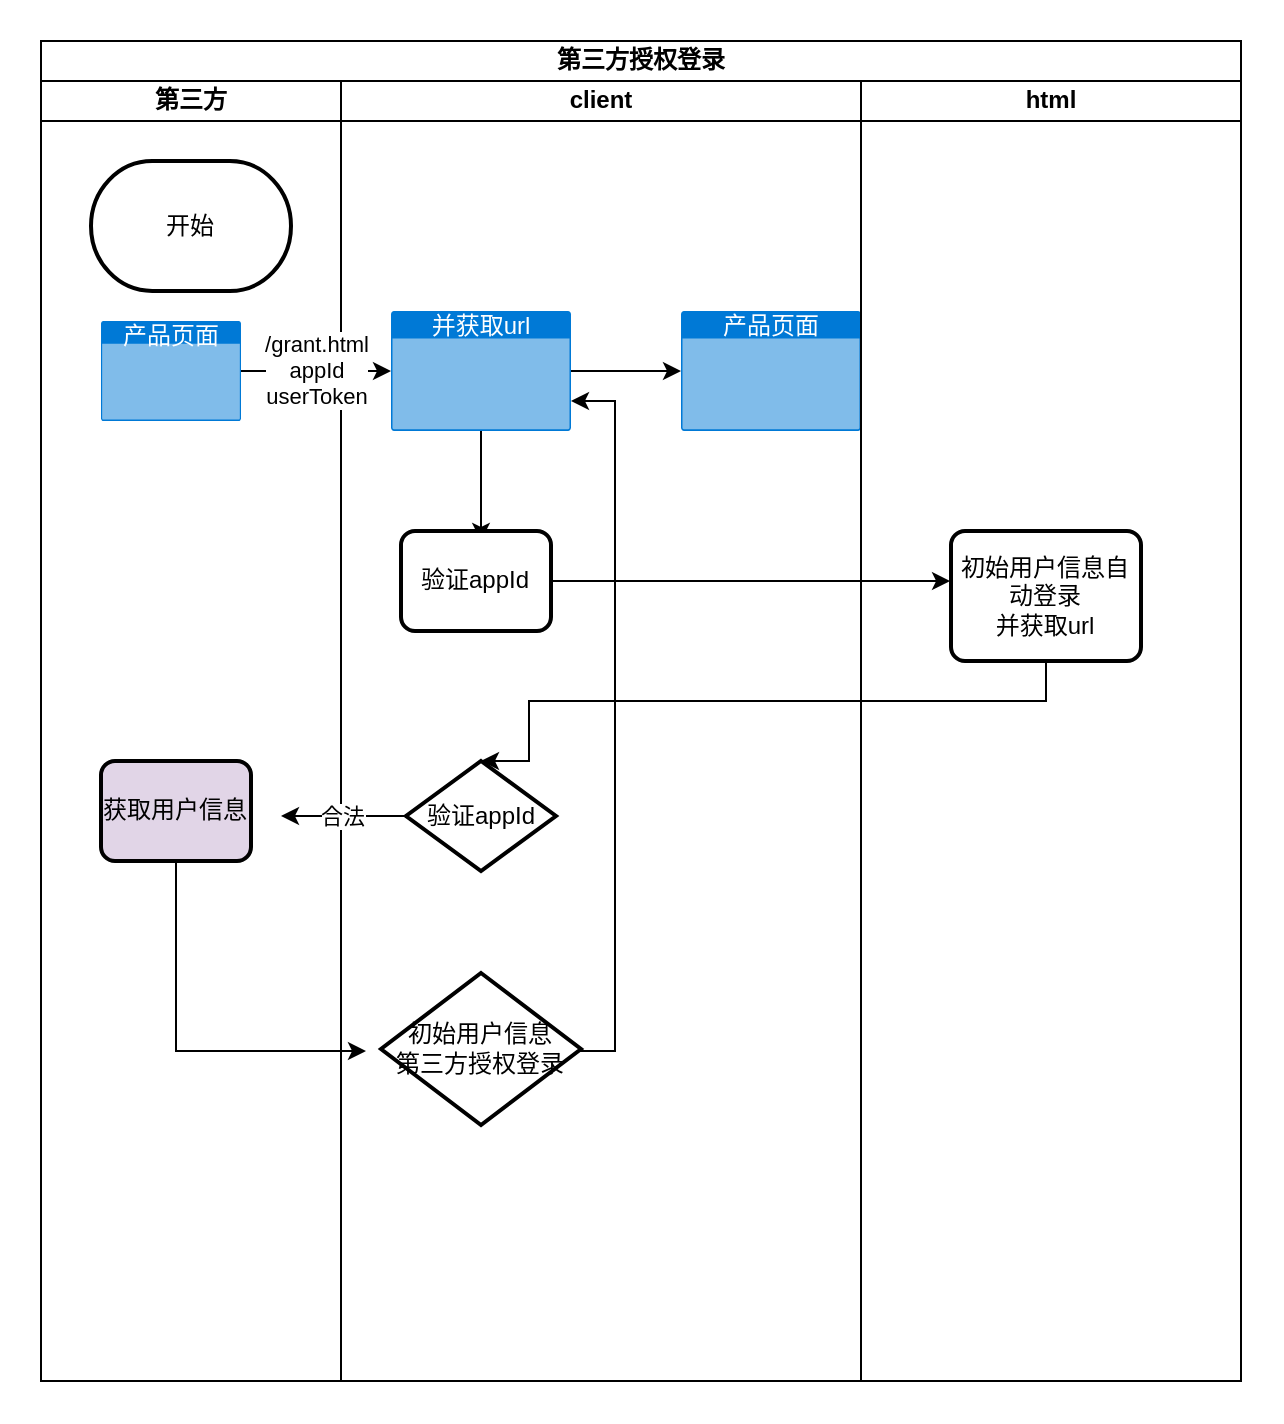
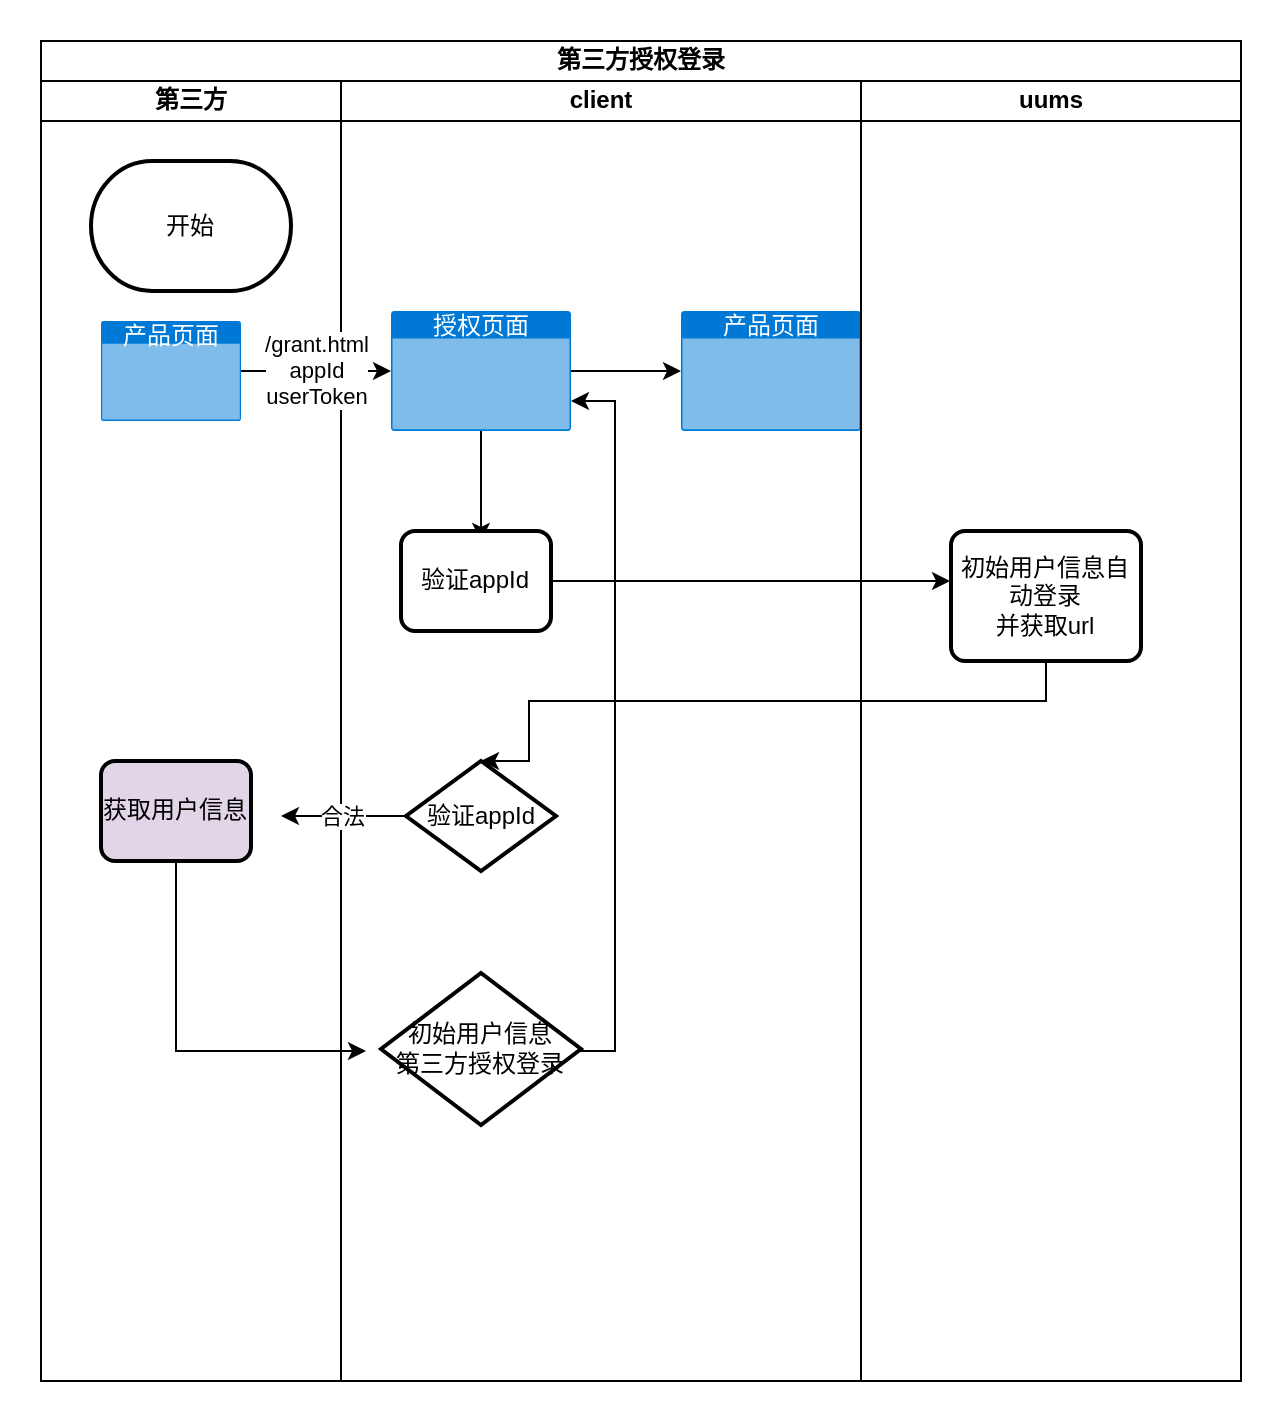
(1052, 101) -> (1052, 101)
(482, 327) -> (482, 327)
